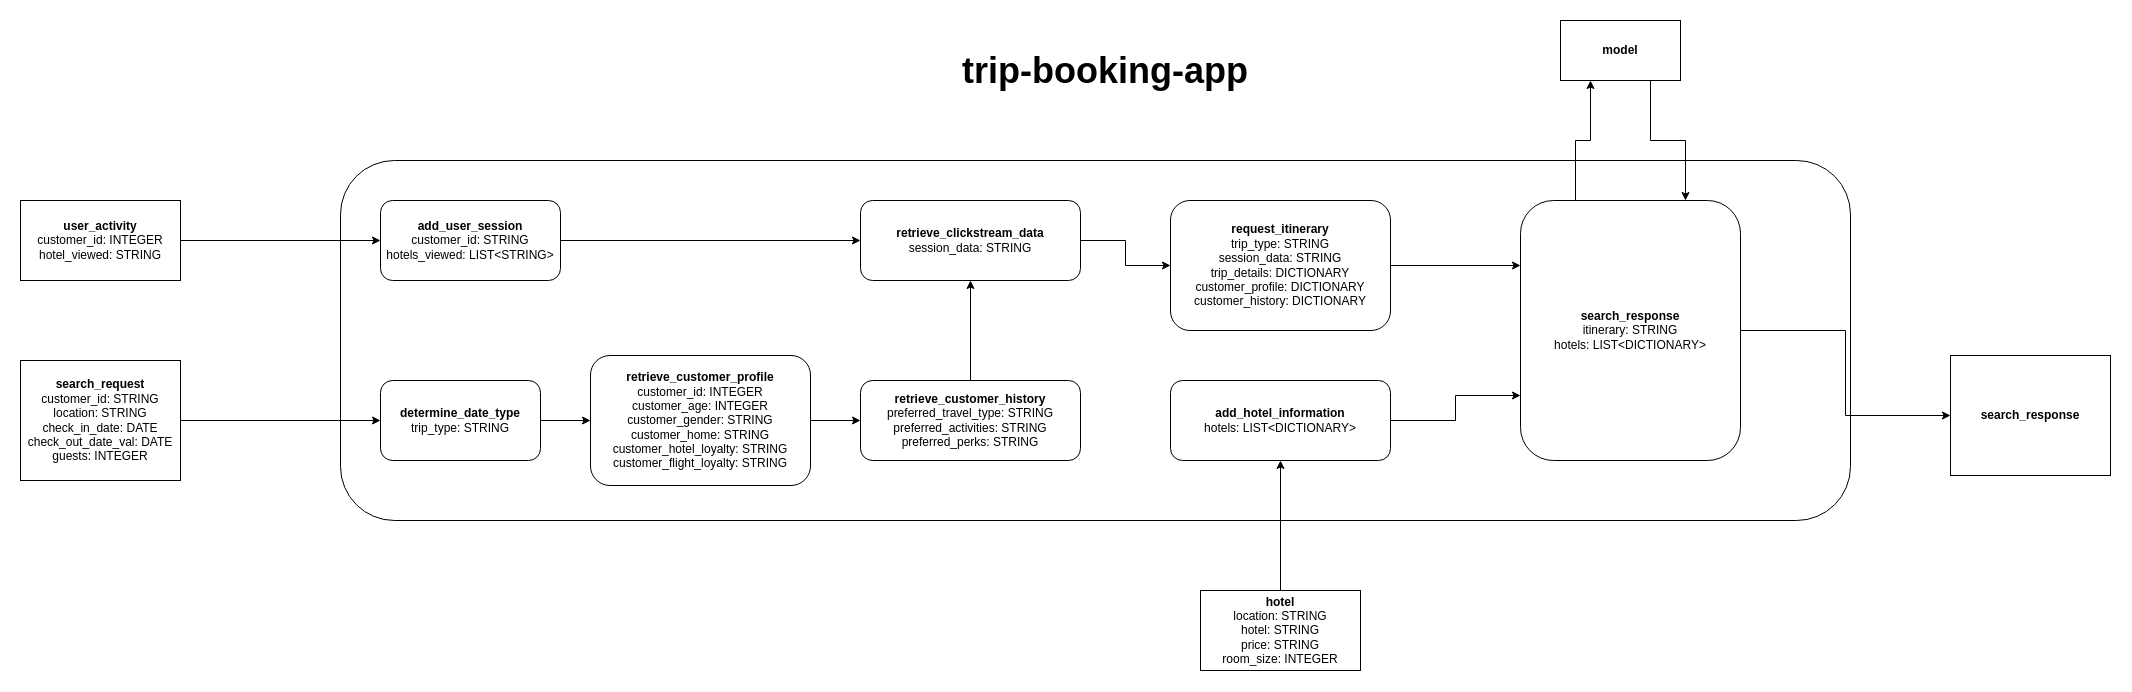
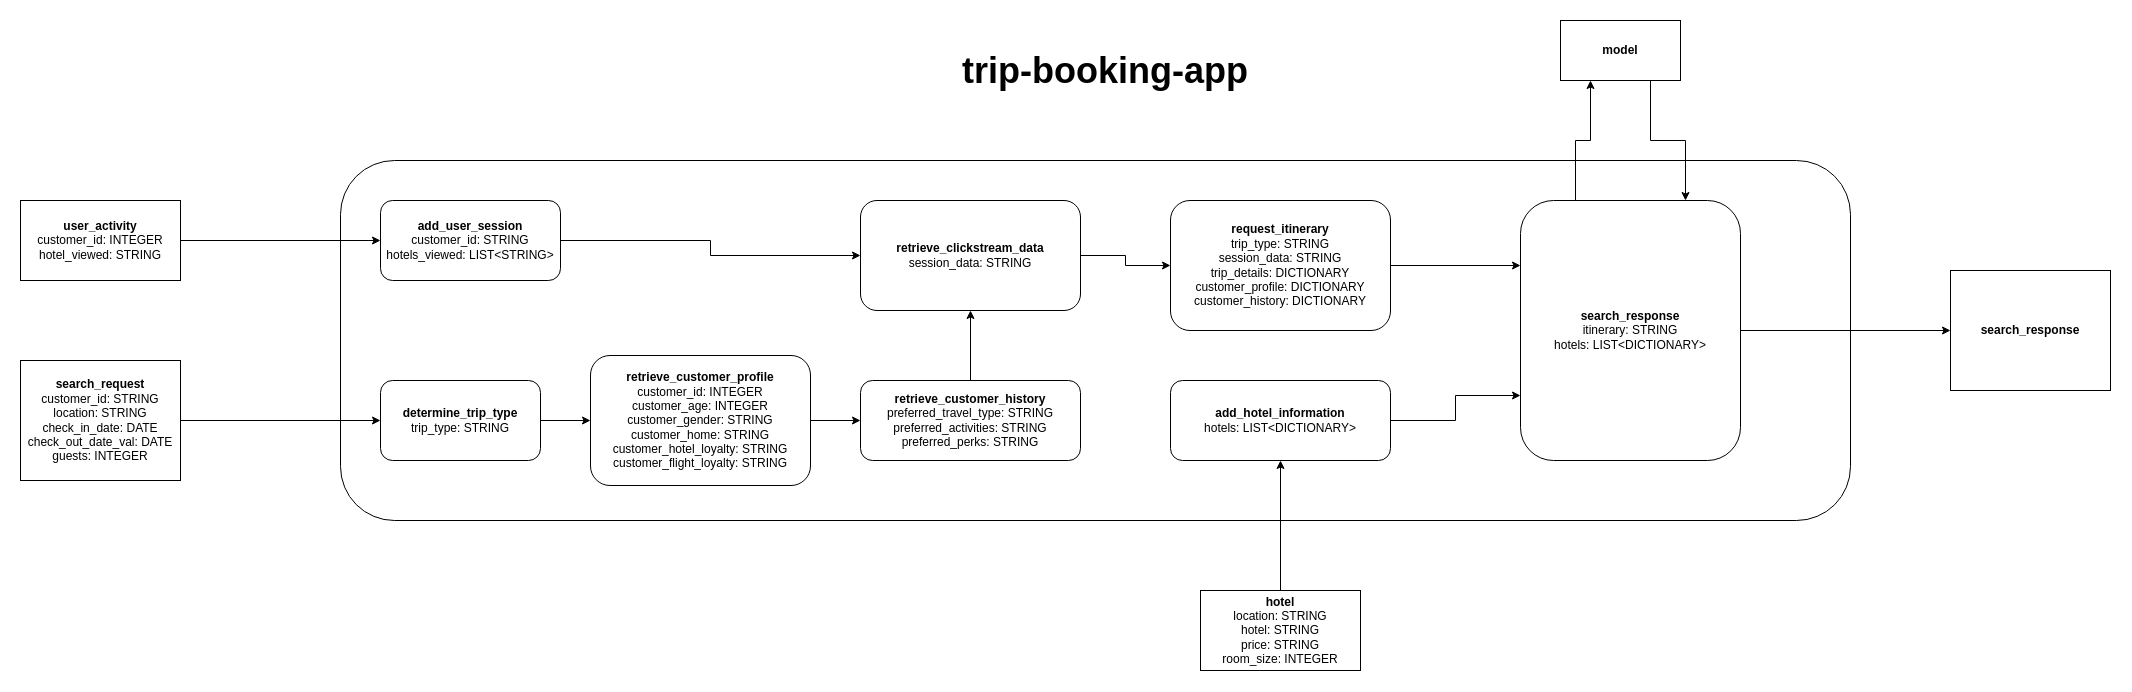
(971, 241) -> (971, 256)
(2031, 416) -> (2031, 331)
(461, 421) -> (461, 421)
